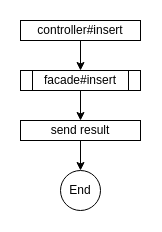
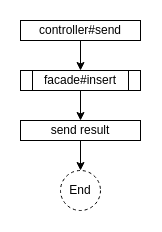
(81, 31) -> (81, 31)
(81, 191) -> (81, 191)
